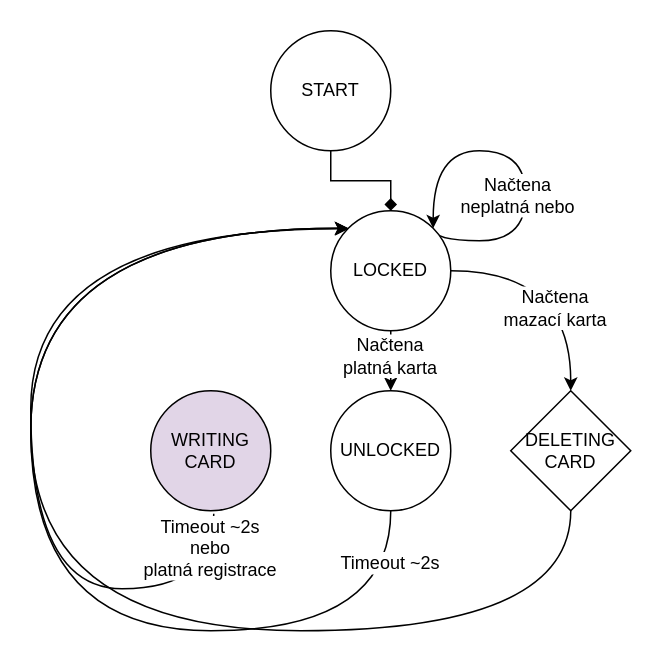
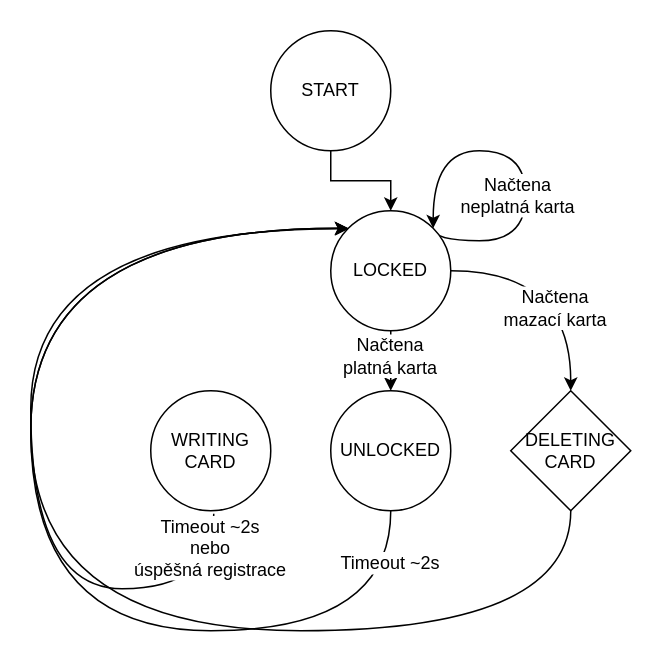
(518, 196) -> (518, 196)
(391, 198) -> (391, 199)
(211, 451) -> (211, 451)
(211, 548) -> (211, 548)
